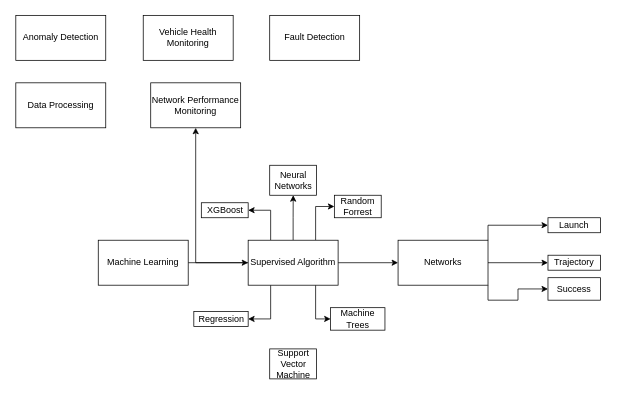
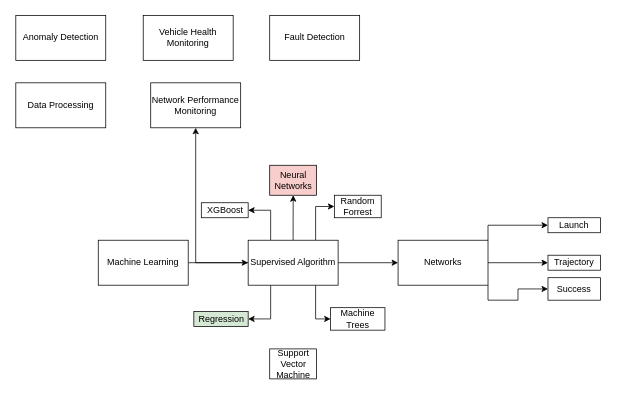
(293, 180) -> (293, 180)
(221, 319) -> (221, 319)
